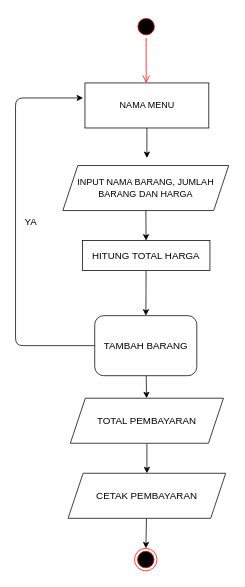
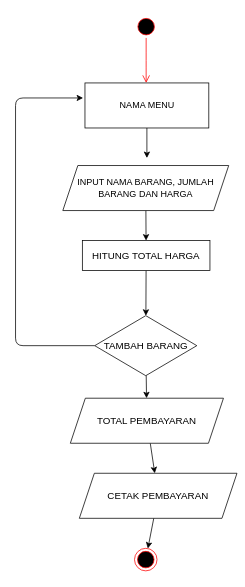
(30, 222) -> none
(146, 345) -> (146, 345)
(147, 495) -> (158, 495)
